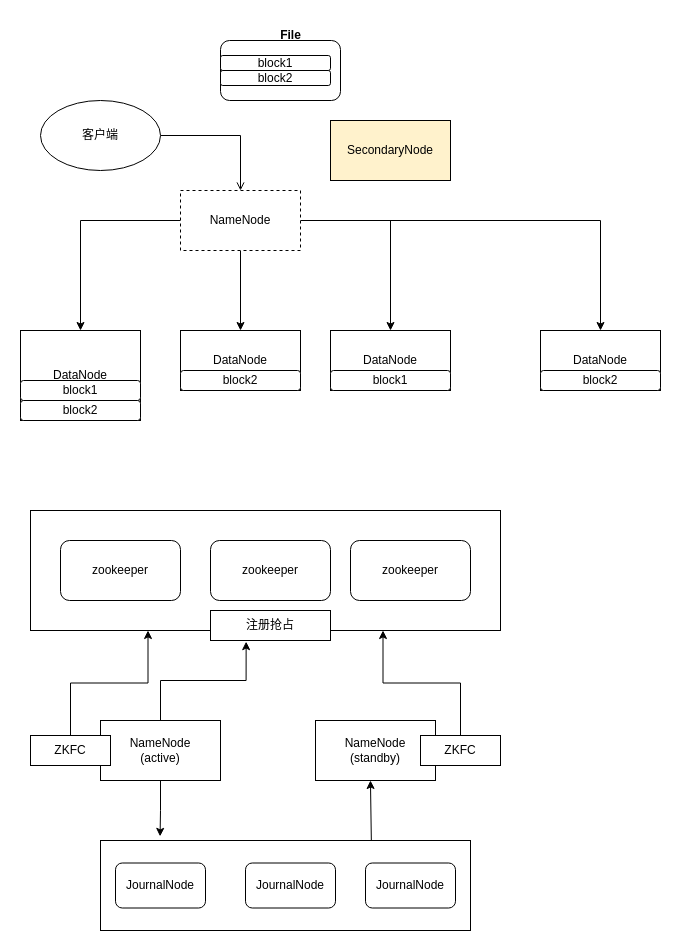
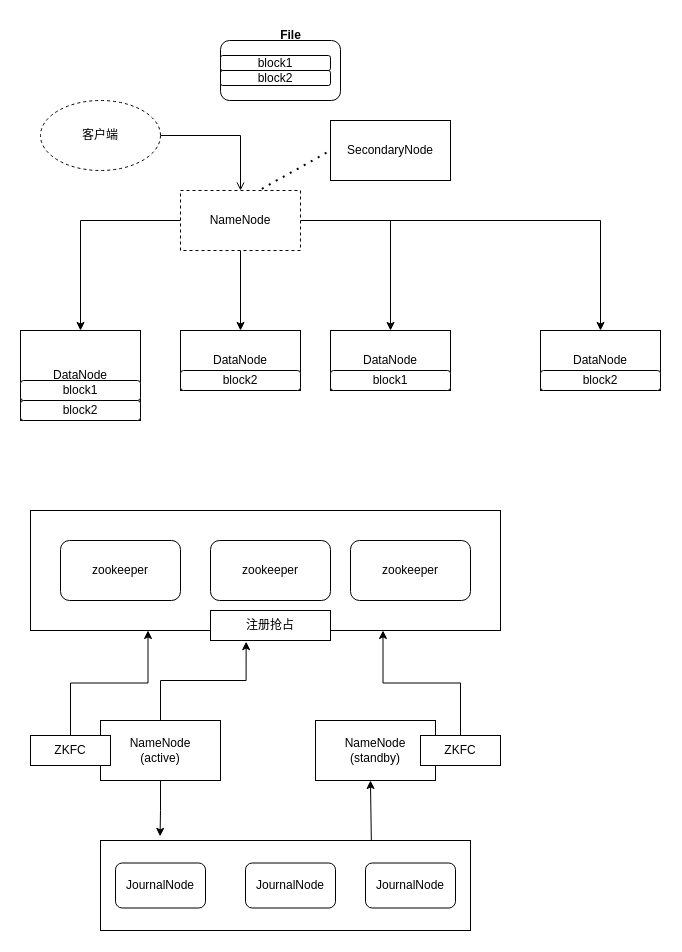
(101, 136) -> (101, 136)
(391, 151) -> (391, 151)
none -> (295, 170)
